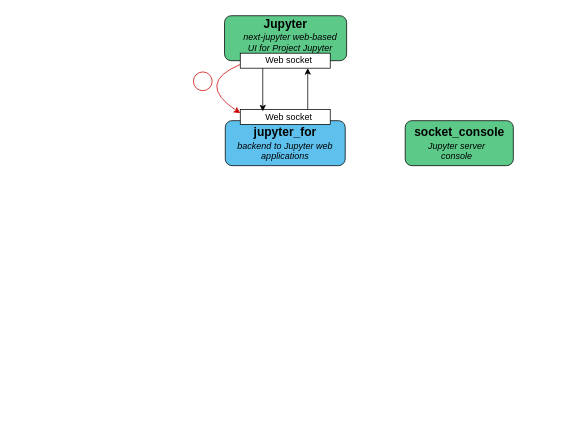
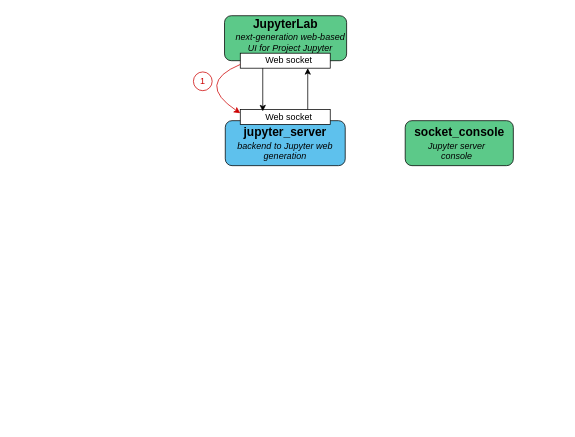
(286, 24) -> (286, 24)
(291, 43) -> (291, 43)
none -> (203, 81)
(285, 132) -> (285, 132)
(285, 151) -> (285, 151)
